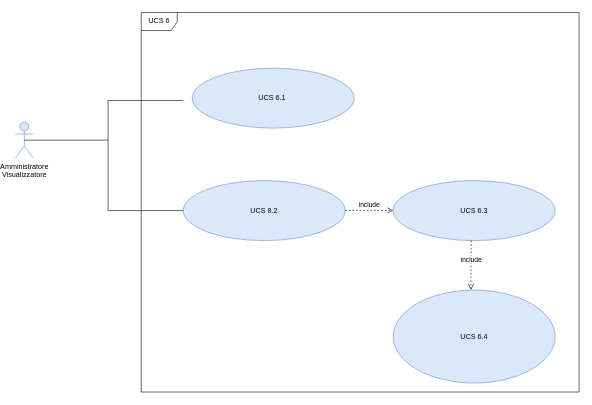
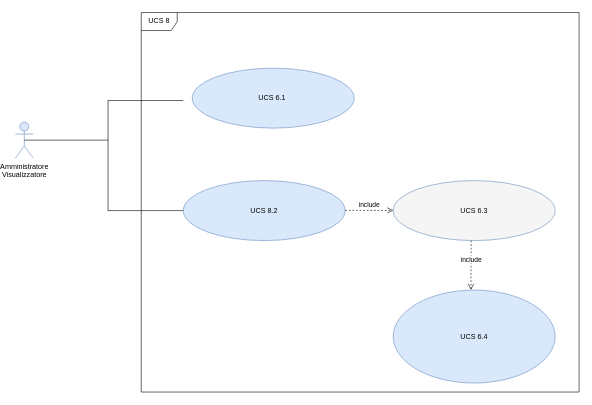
(159, 21) -> (159, 21)
(474, 211) -> (474, 211)
